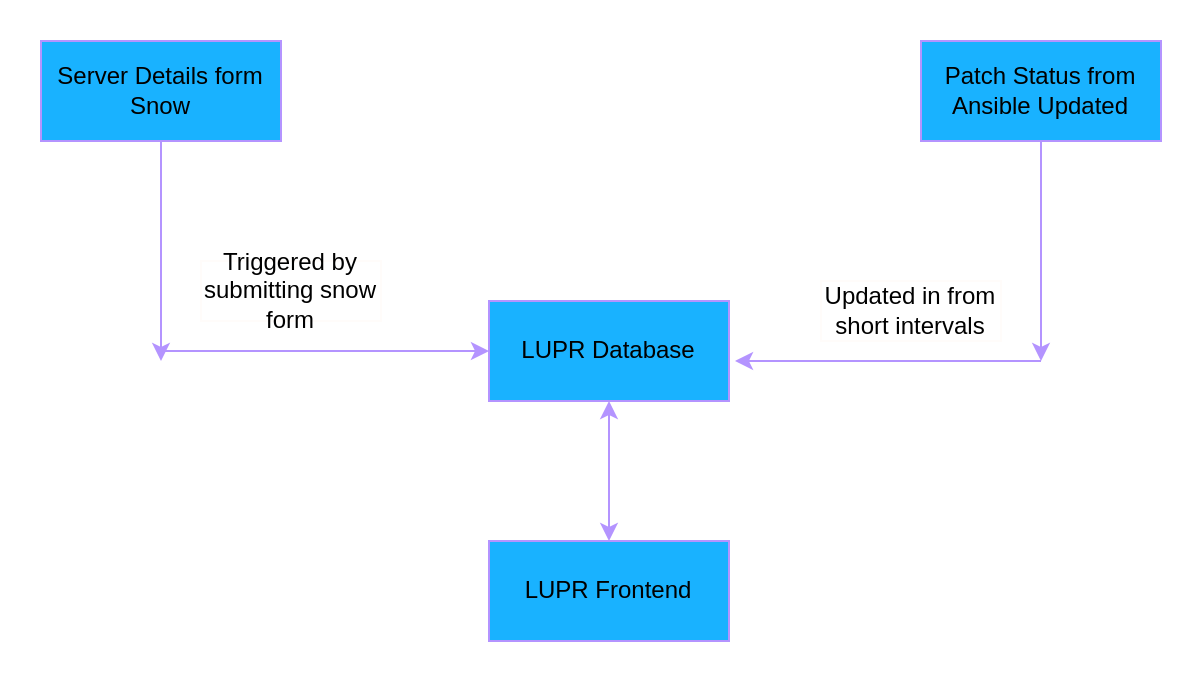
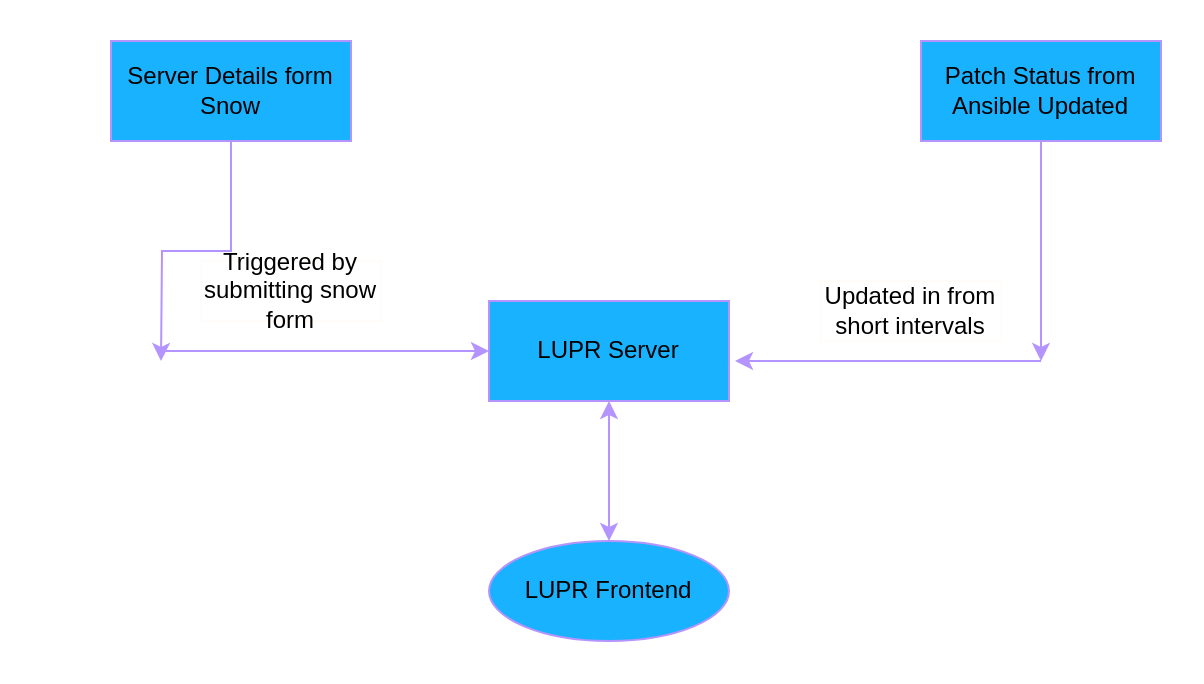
(161, 91) -> (231, 91)
(609, 351) -> (609, 351)
(609, 591) -> (609, 591)
